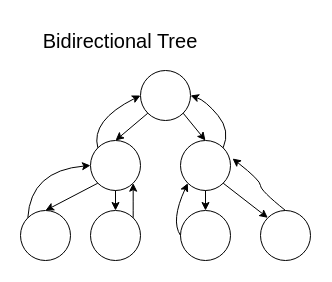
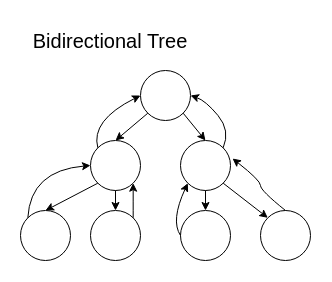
(121, 41) -> (111, 41)
